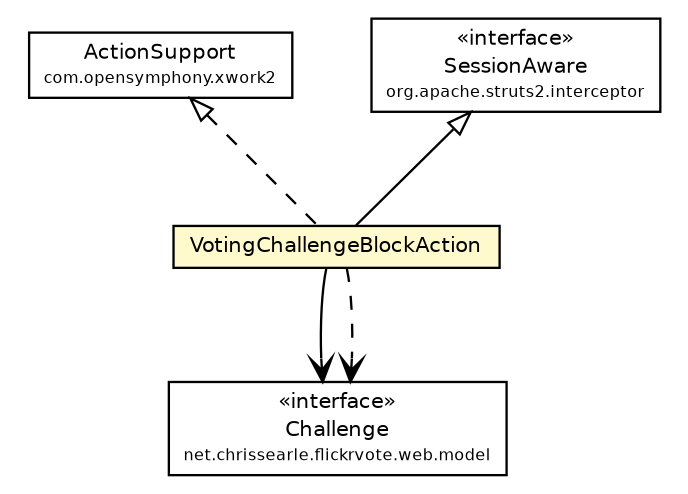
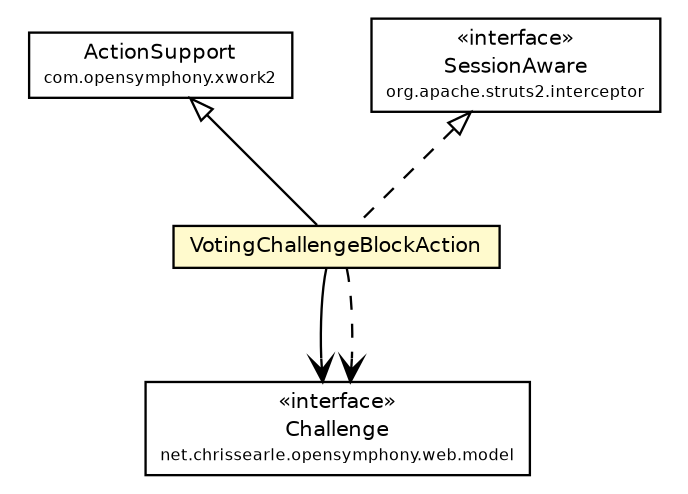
(262, 170) -> (262, 170)
(405, 177) -> (405, 177)
(338, 455) -> (338, 455)
